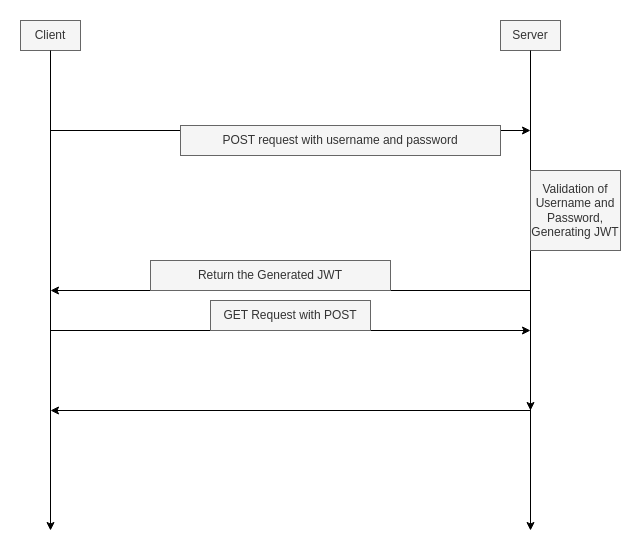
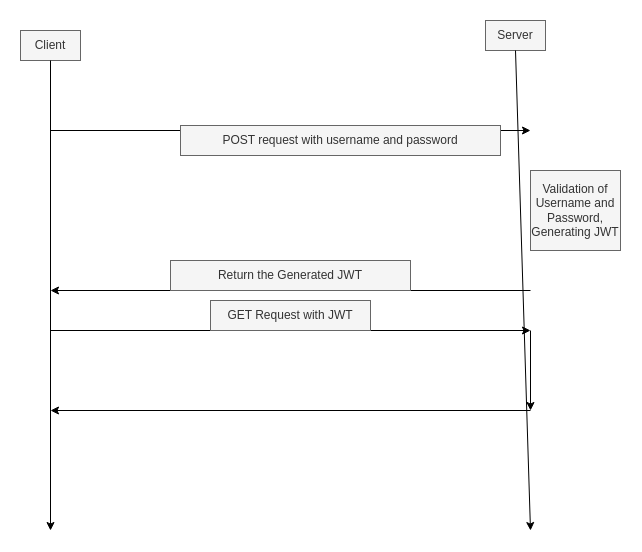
(51, 36) -> (51, 46)
(531, 36) -> (516, 36)
(271, 276) -> (291, 276)
(291, 316) -> (291, 316)
